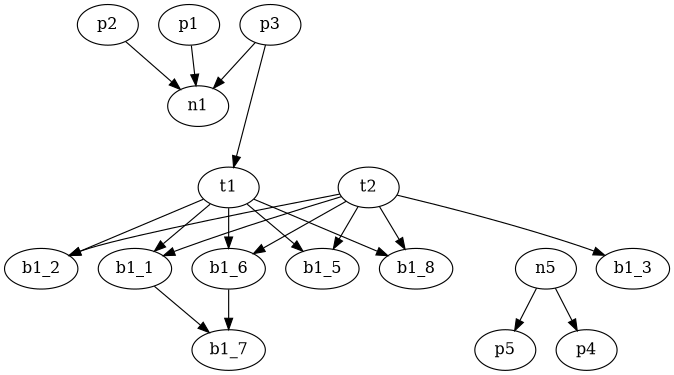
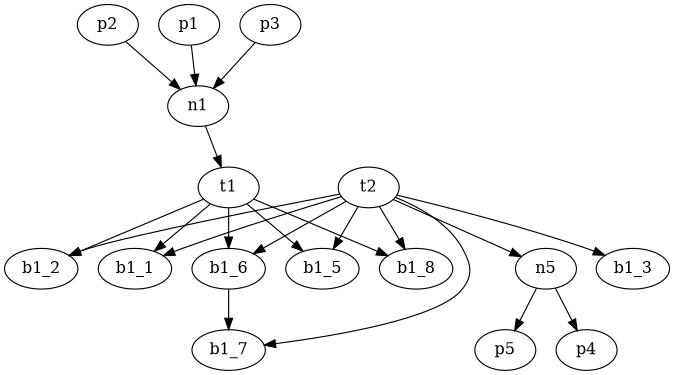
(251, 101) -> (211, 141)
none -> (455, 227)
(177, 306) -> (434, 308)
